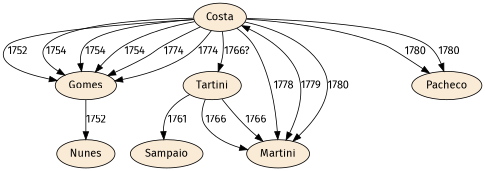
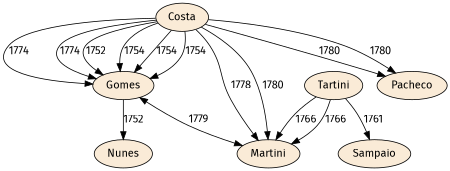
(223, 48) -> none
(297, 71) -> (189, 126)
